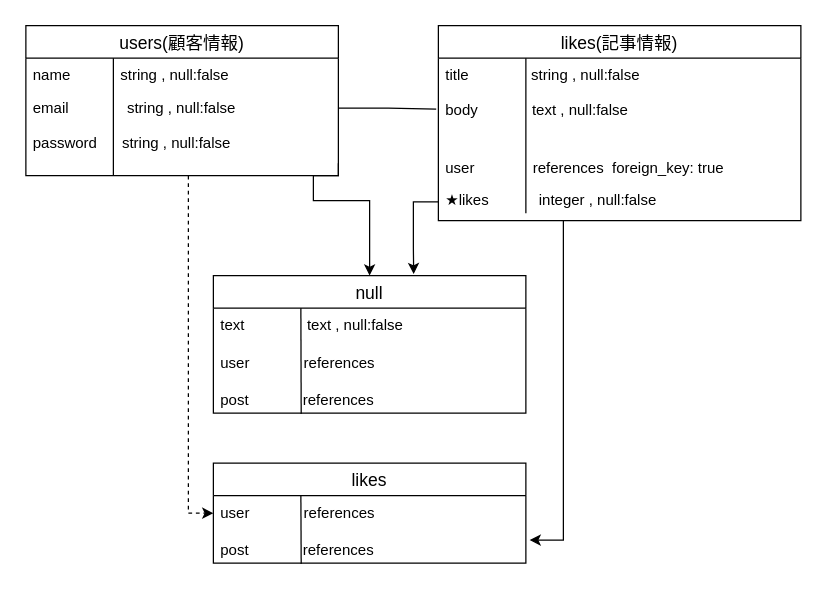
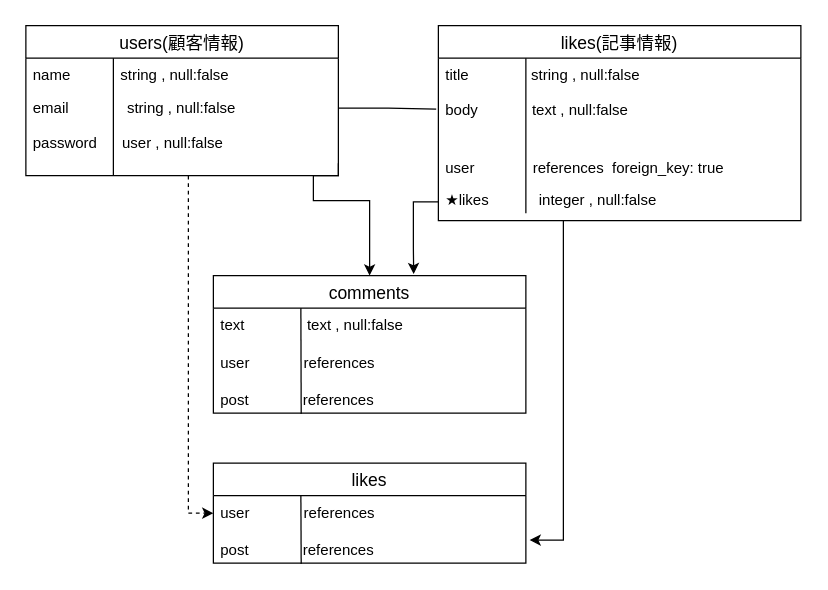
(150, 143) -> (143, 143)
(369, 293) -> (369, 293)
